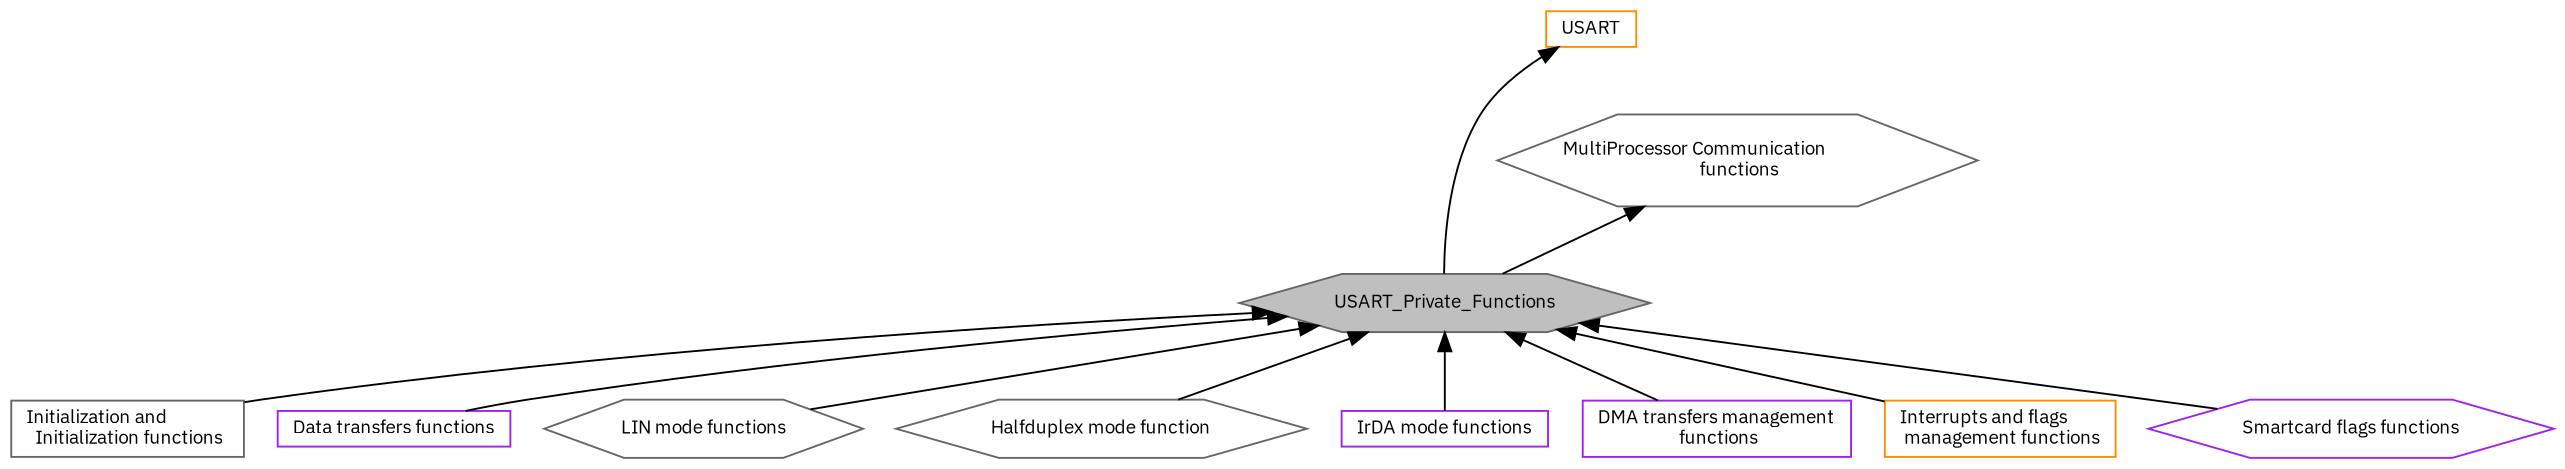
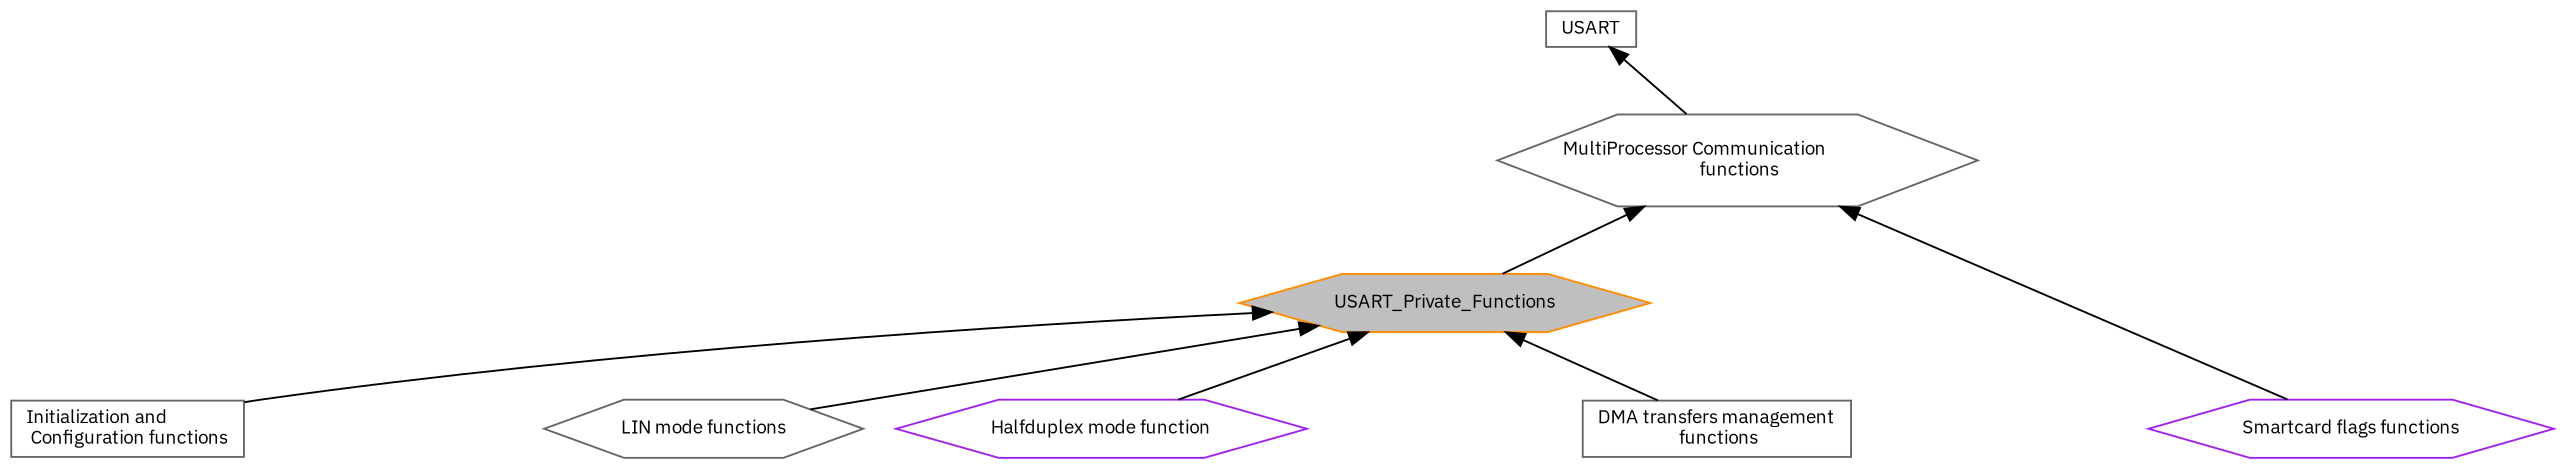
(1591, 29) -> (1591, 29)
(1463, 151) -> (1655, 87)
(1445, 303) -> (1445, 303)
(1908, 367) -> (2073, 307)
(128, 429) -> (128, 429)
(394, 429) -> none
(1101, 429) -> (1101, 429)
(1445, 429) -> none
(1717, 429) -> (1717, 429)
(2000, 429) -> none
